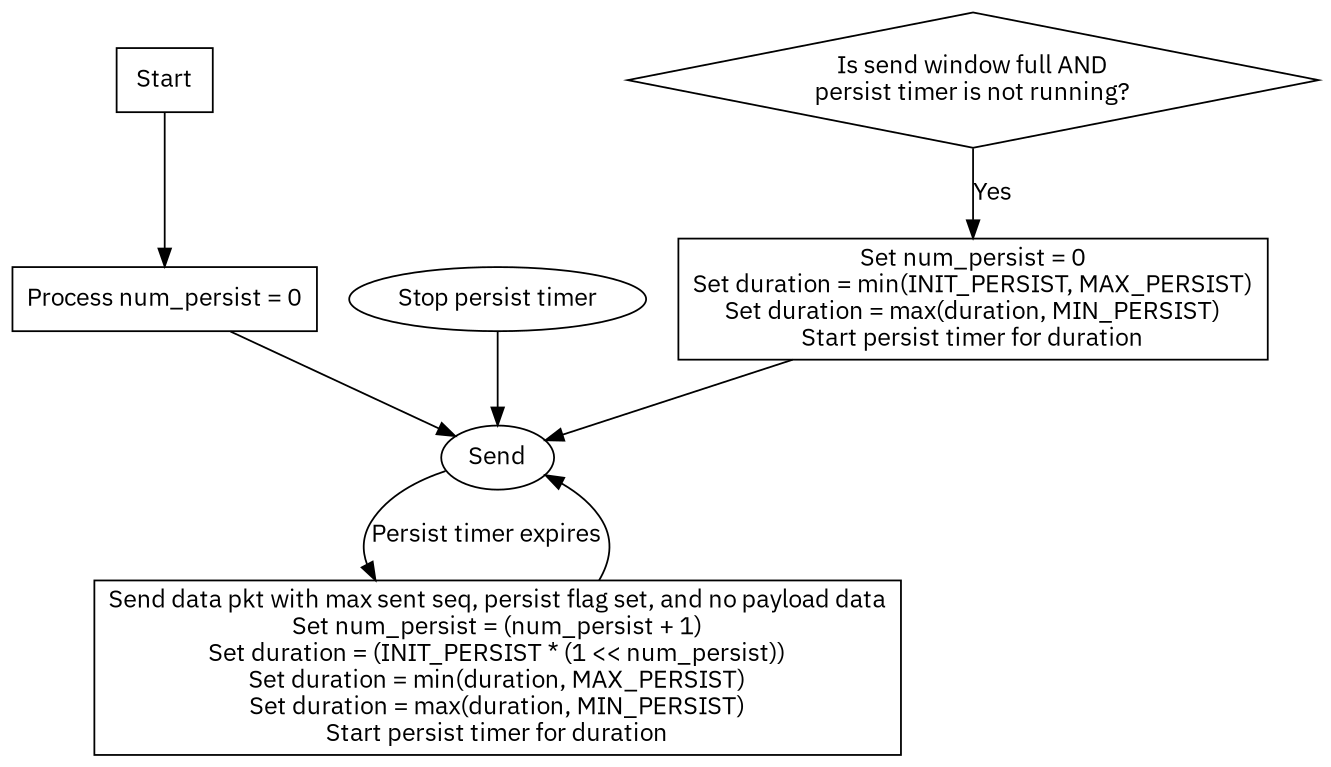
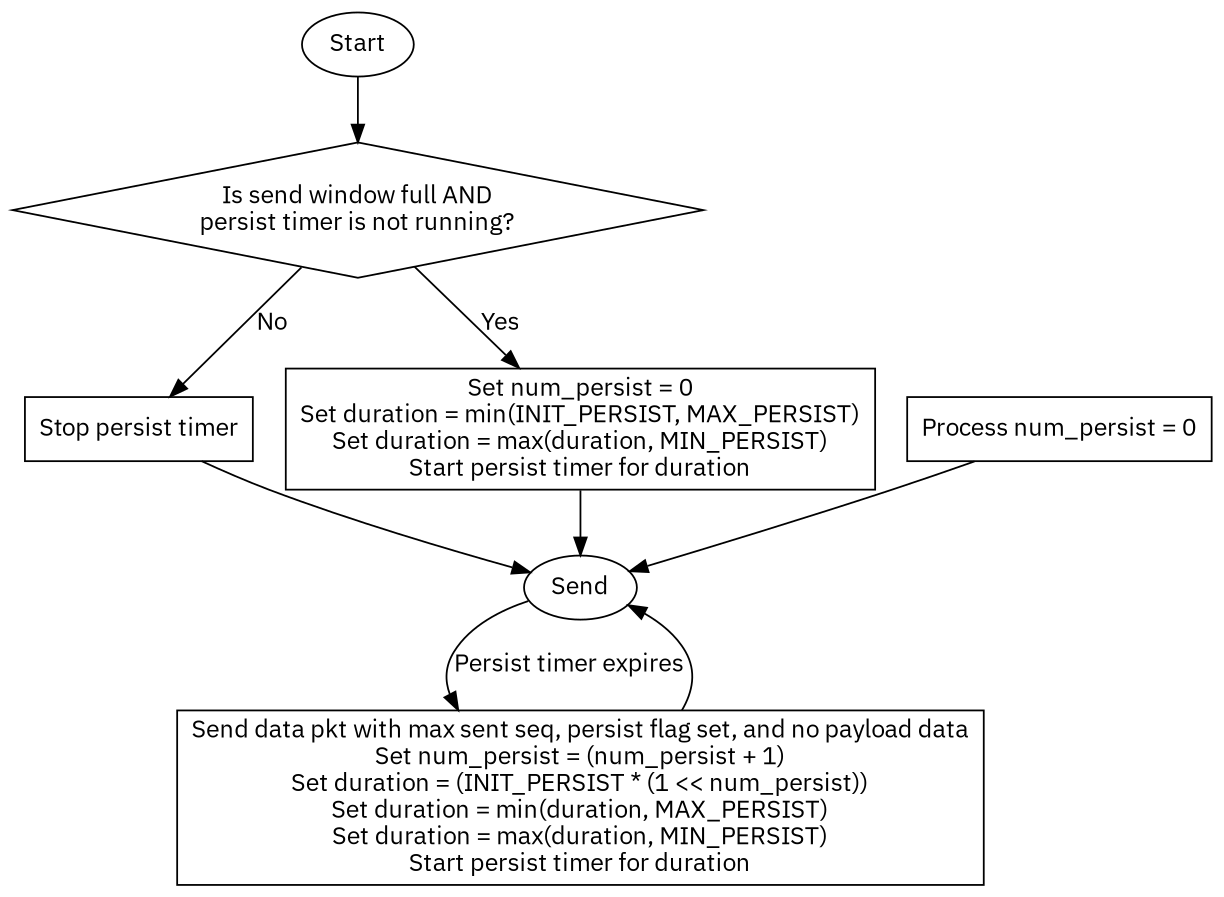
(165, 80) -> (358, 45)
(165, 180) -> (358, 100)
(498, 299) -> (139, 429)
none -> (242, 326)
